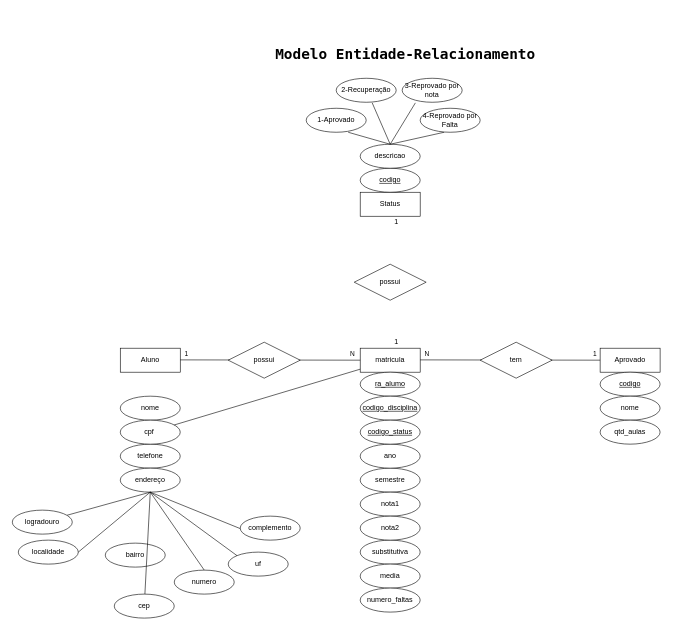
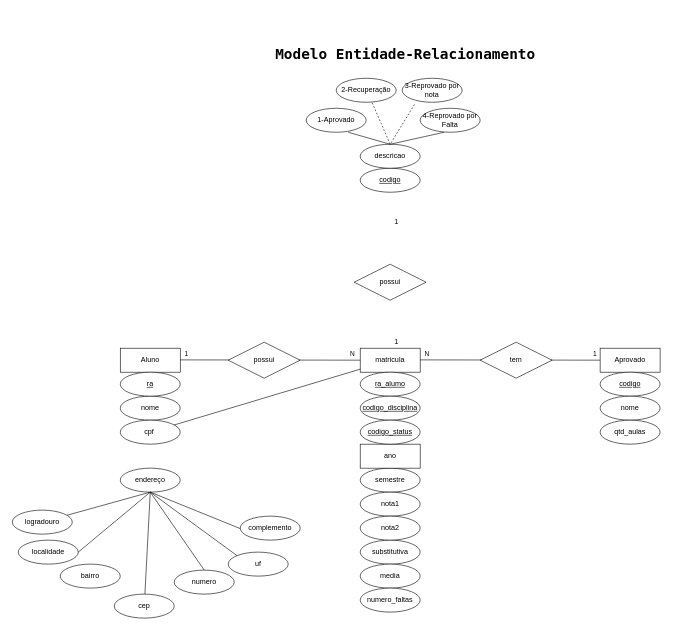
(392, 142) -> (392, 142)
(390, 204) -> none
none -> (150, 384)
(150, 456) -> none
(390, 456) -> (390, 456)
(135, 555) -> (90, 576)
